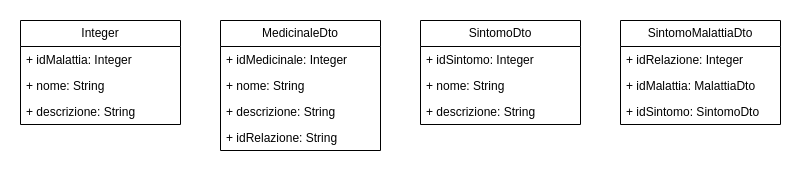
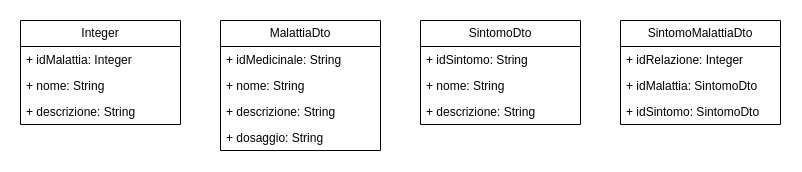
(301, 34) -> (301, 34)
(293, 61) -> (288, 61)
(486, 61) -> (481, 61)
(698, 87) -> (696, 87)
(286, 139) -> (279, 139)
